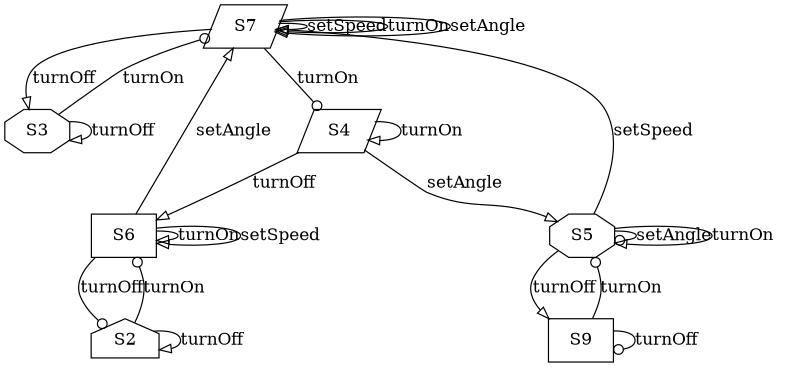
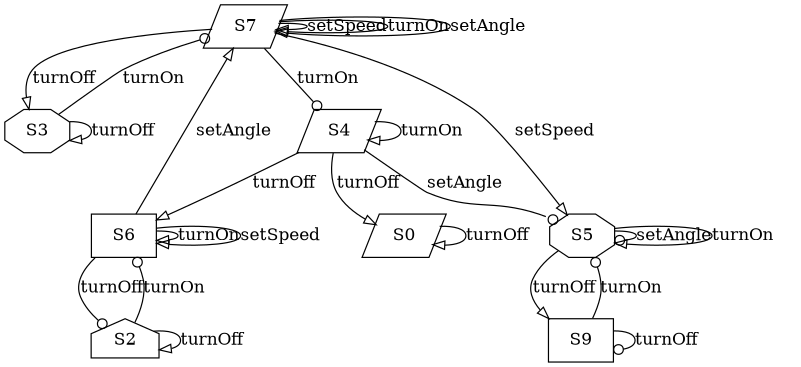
(507, 60) -> (437, 88)
(449, 200) -> (449, 200)
none -> (404, 236)
